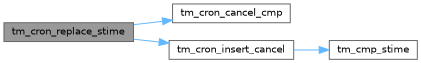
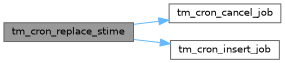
(231, 13) -> (225, 13)
(231, 50) -> (225, 50)
(373, 50) -> none
